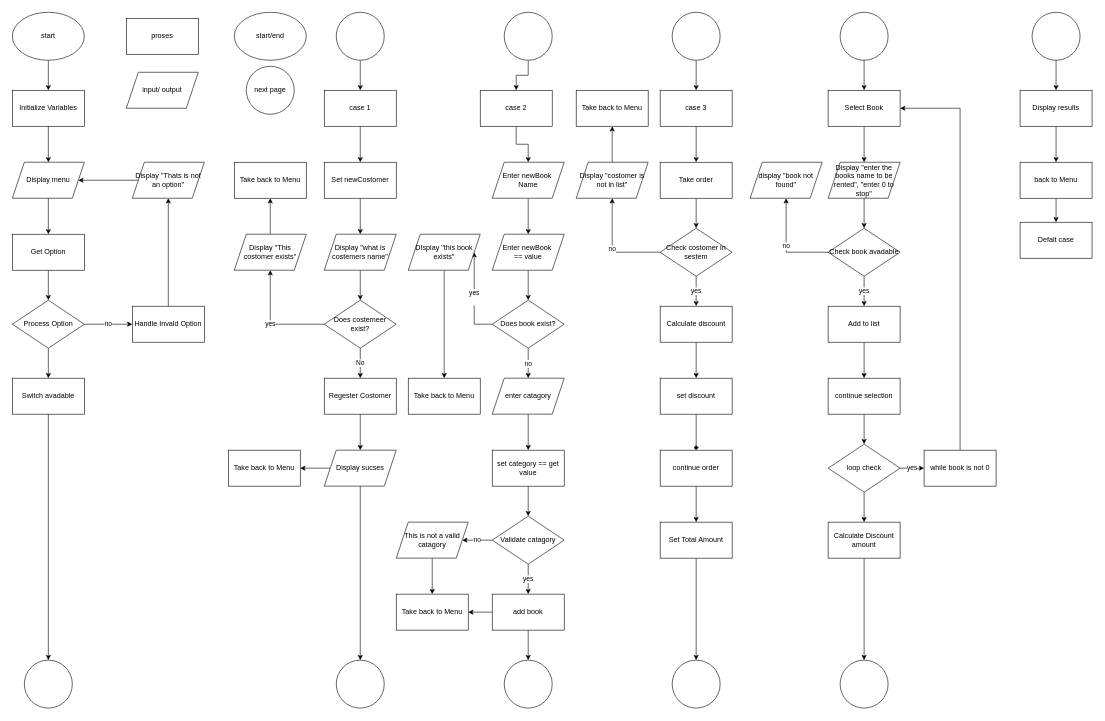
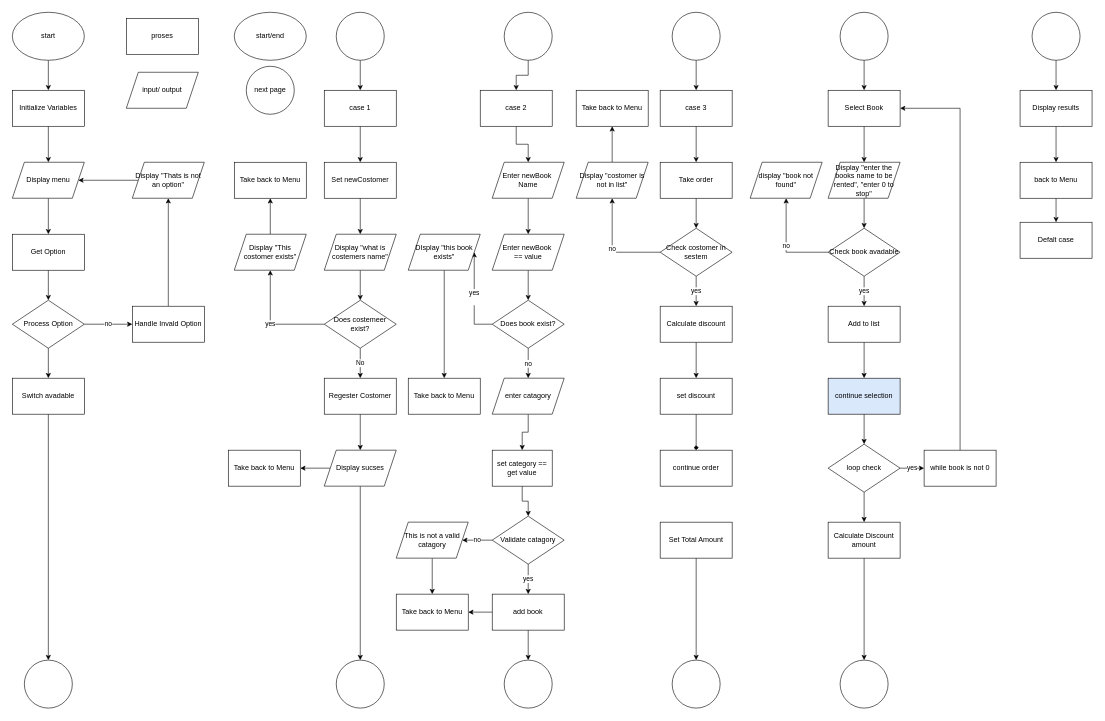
(864, 396) -> (864, 396)
(528, 468) -> (522, 468)
(696, 516) -> none
